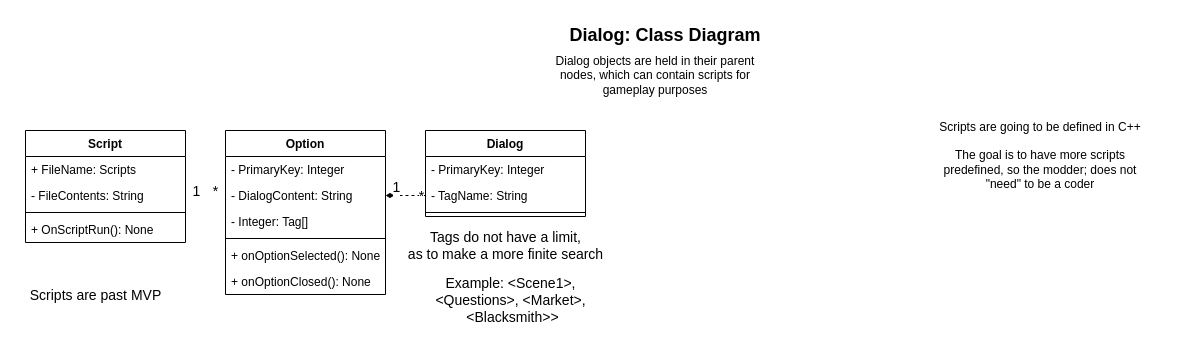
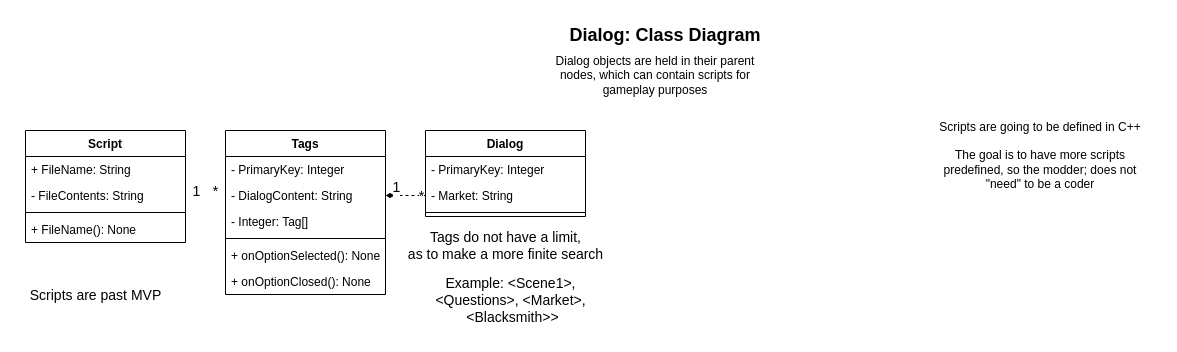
(305, 144) -> (305, 144)
(85, 170) -> (82, 170)
(482, 196) -> (479, 196)
(95, 230) -> (84, 230)
